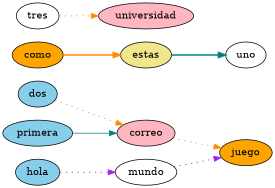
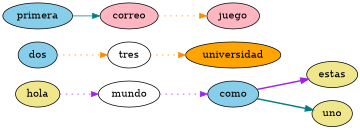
(146, 16) -> (233, 55)
(38, 55) -> (233, 94)
(88, 55) -> (279, 85)
(195, 55) -> (281, 104)
(246, 55) -> (332, 114)
(86, 111) -> (79, 55)
(246, 153) -> (233, 16)
(194, 163) -> (180, 94)
(38, 172) -> (38, 94)
